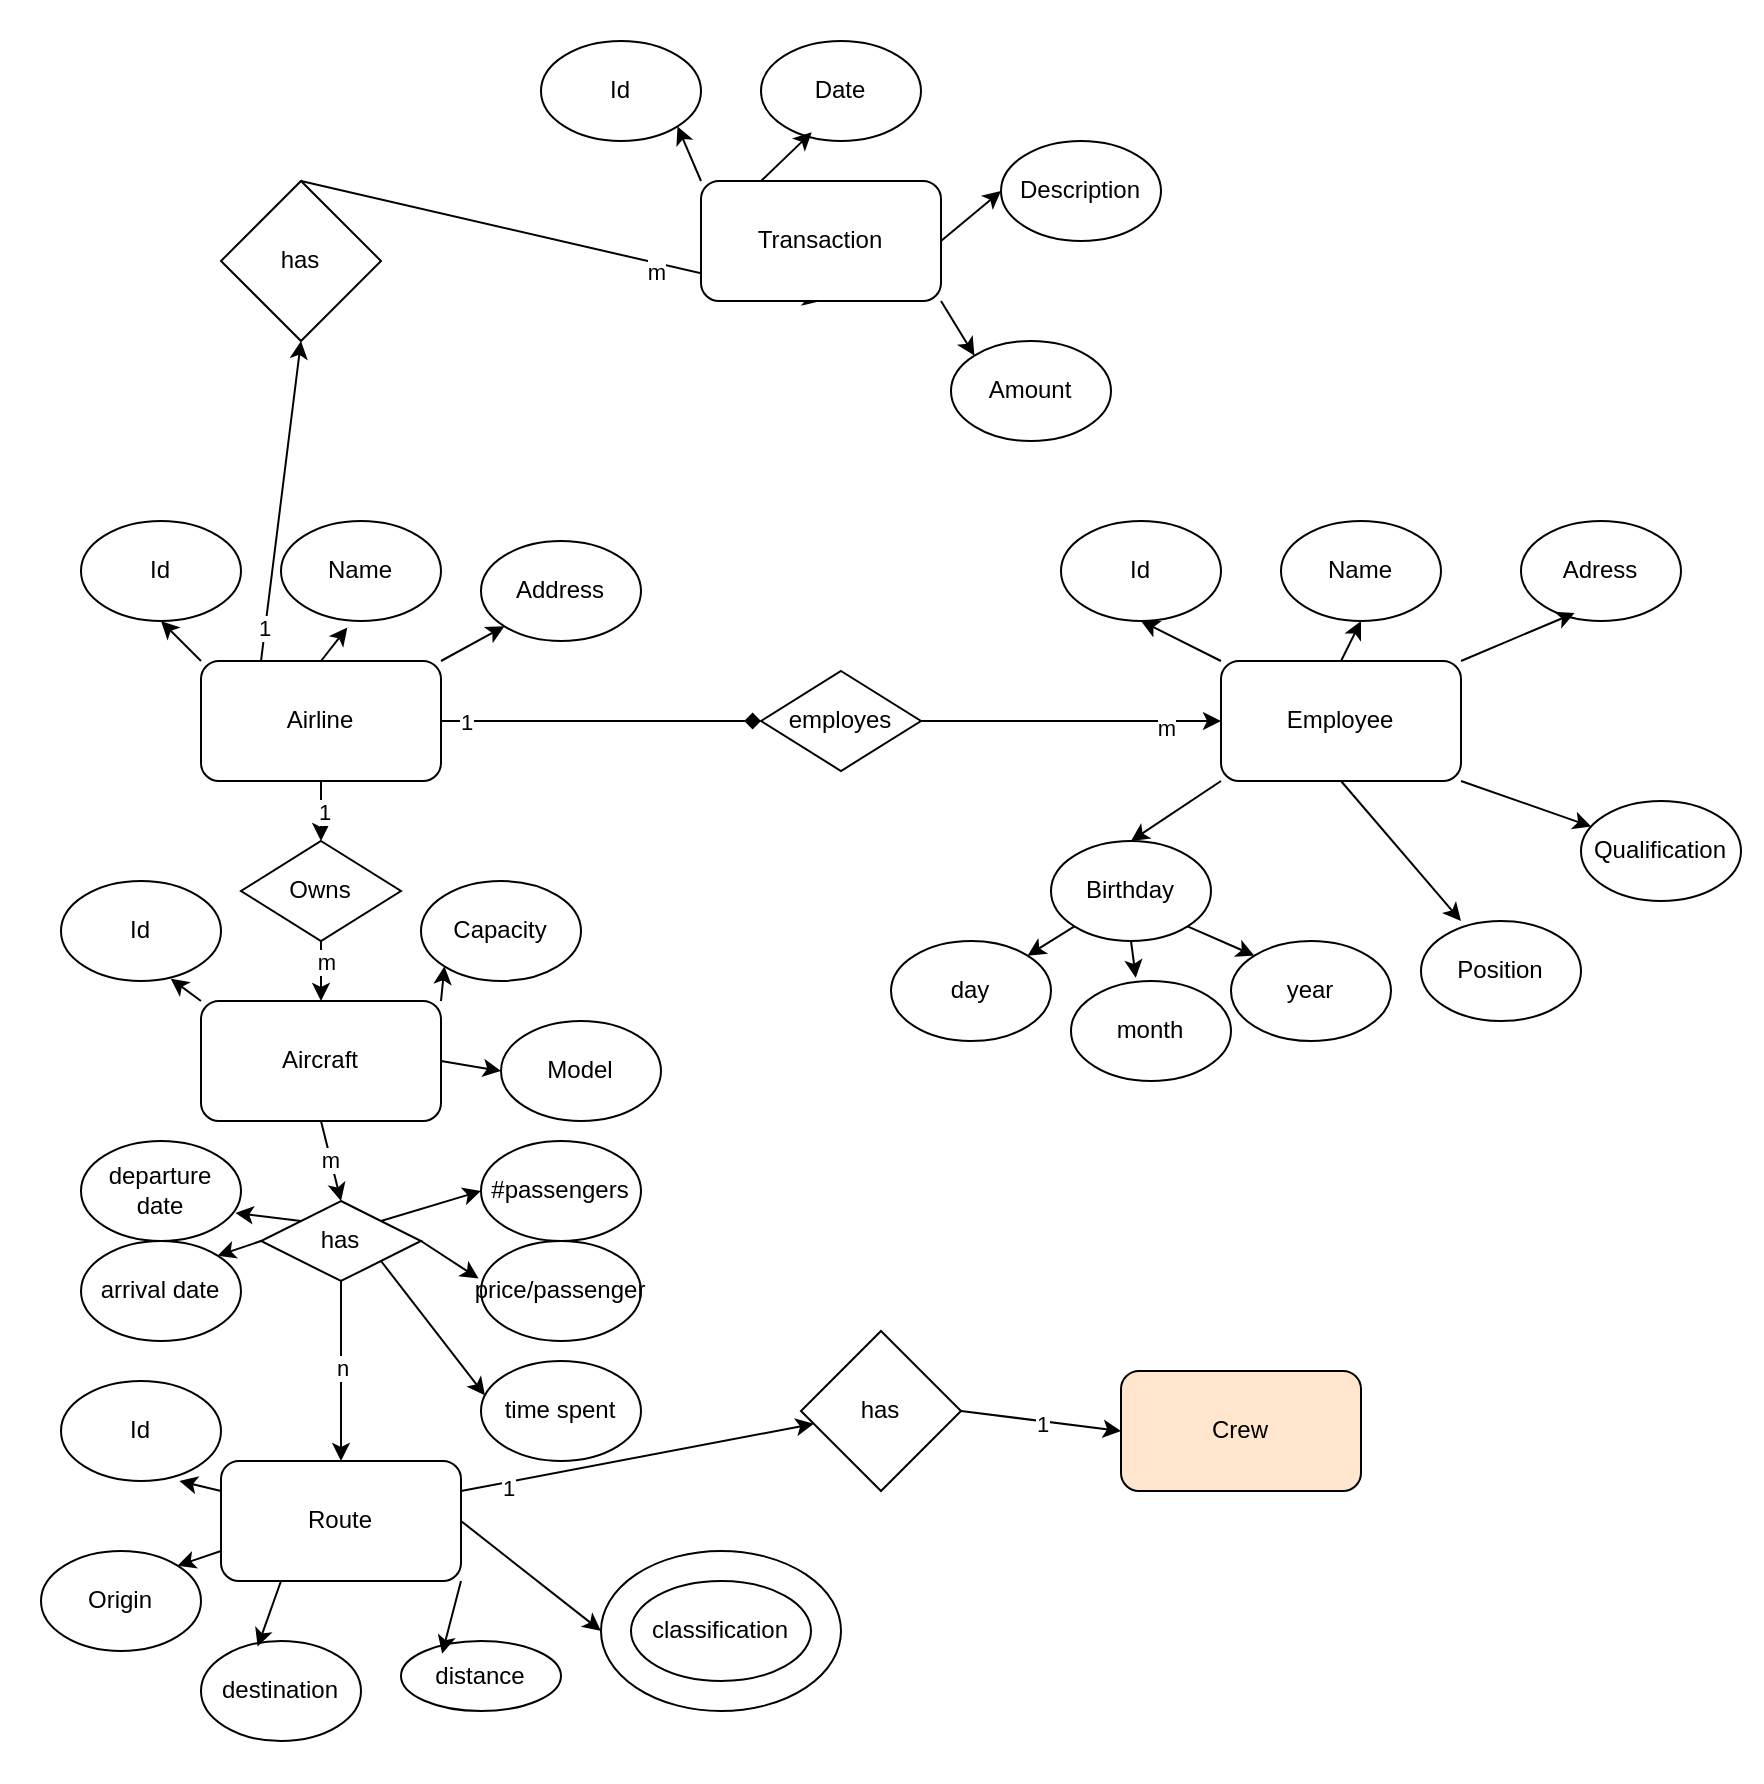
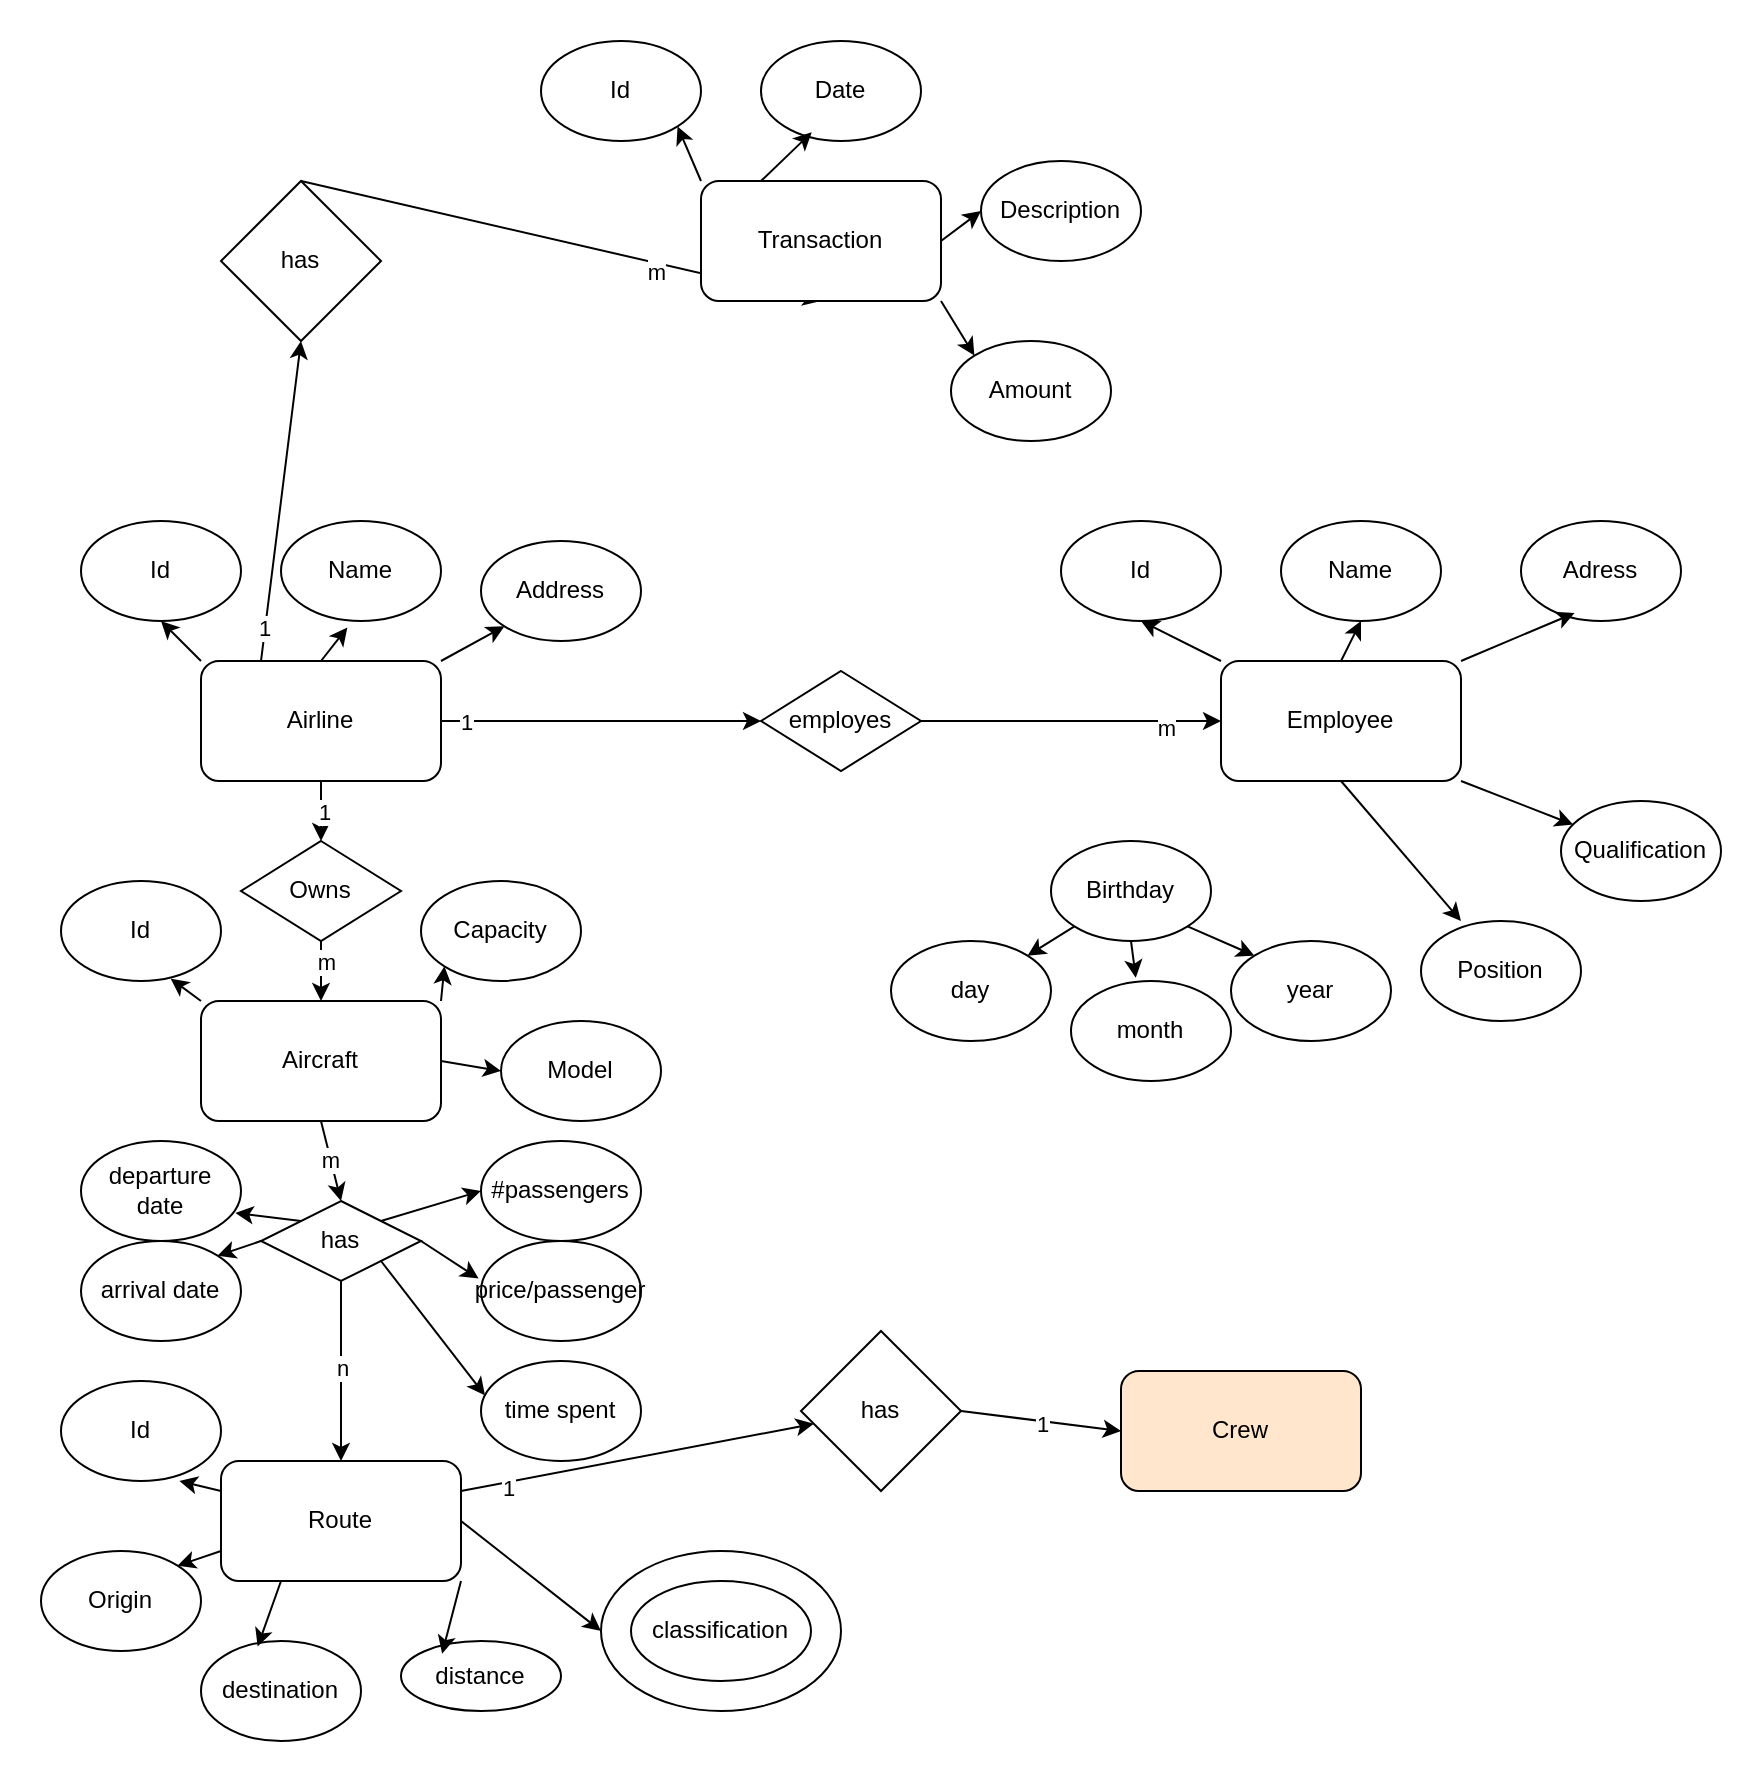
(1081, 191) -> (1061, 211)
(744, 721) -> (745, 721)
(1182, 807) -> none
(1661, 851) -> (1641, 851)
